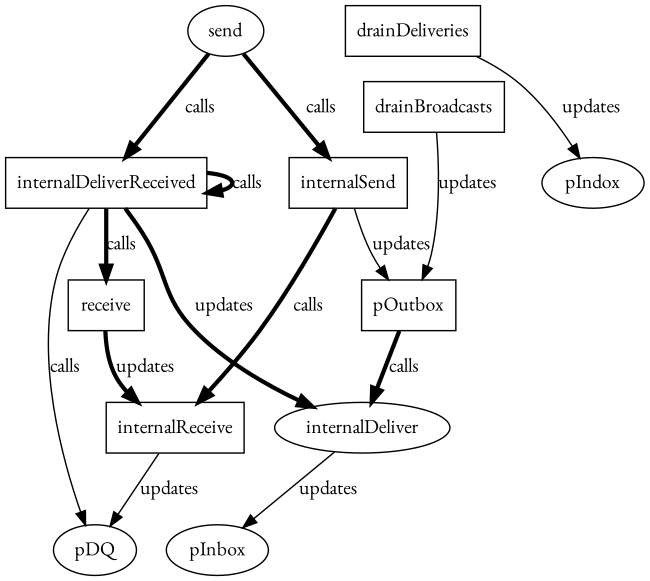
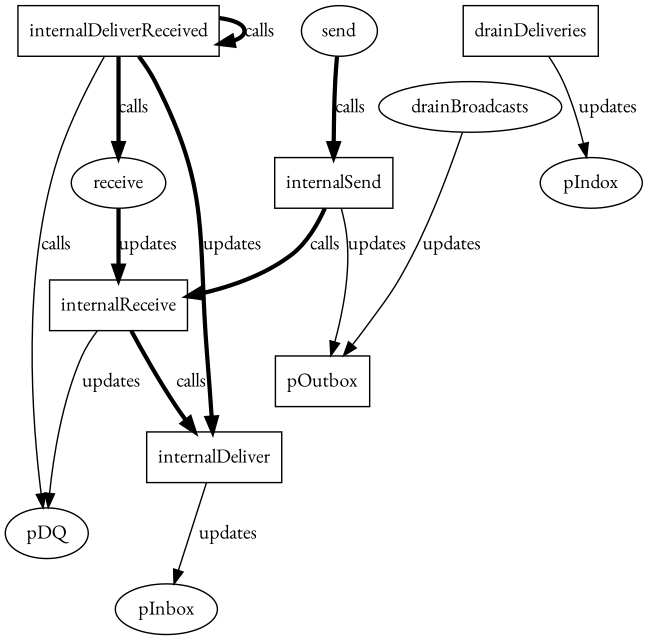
(172, 100) -> none
(434, 107) -> (470, 107)
(106, 305) -> (119, 183)
(388, 360) -> (157, 376)
(362, 428) -> (214, 457)
